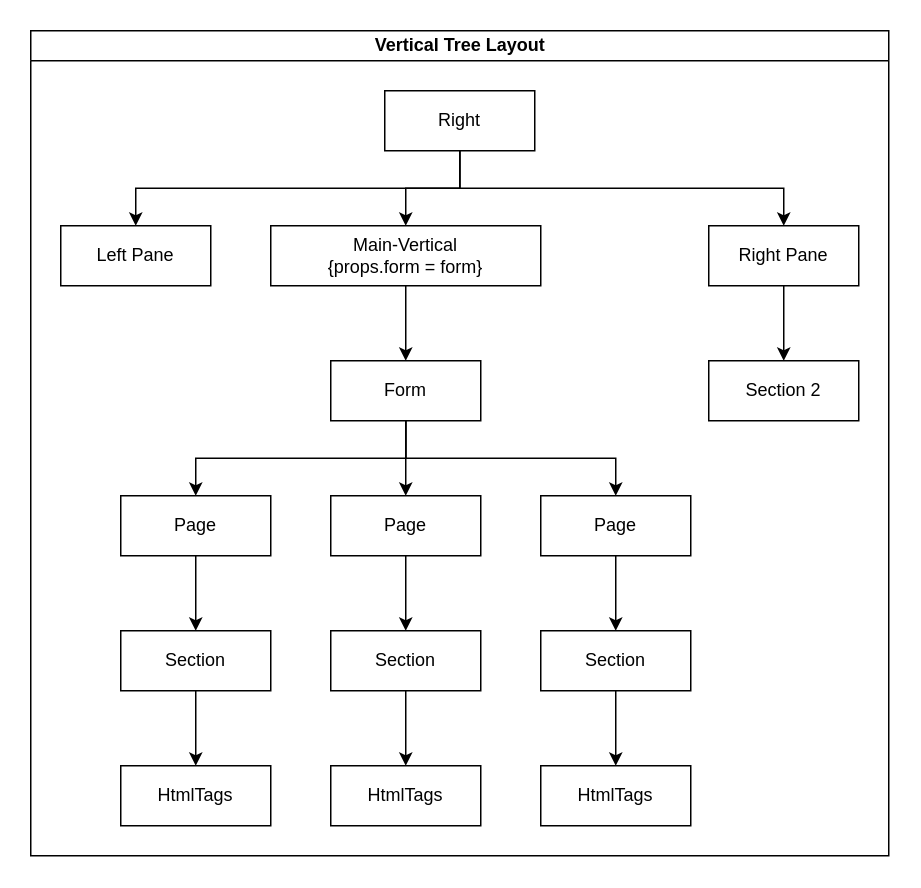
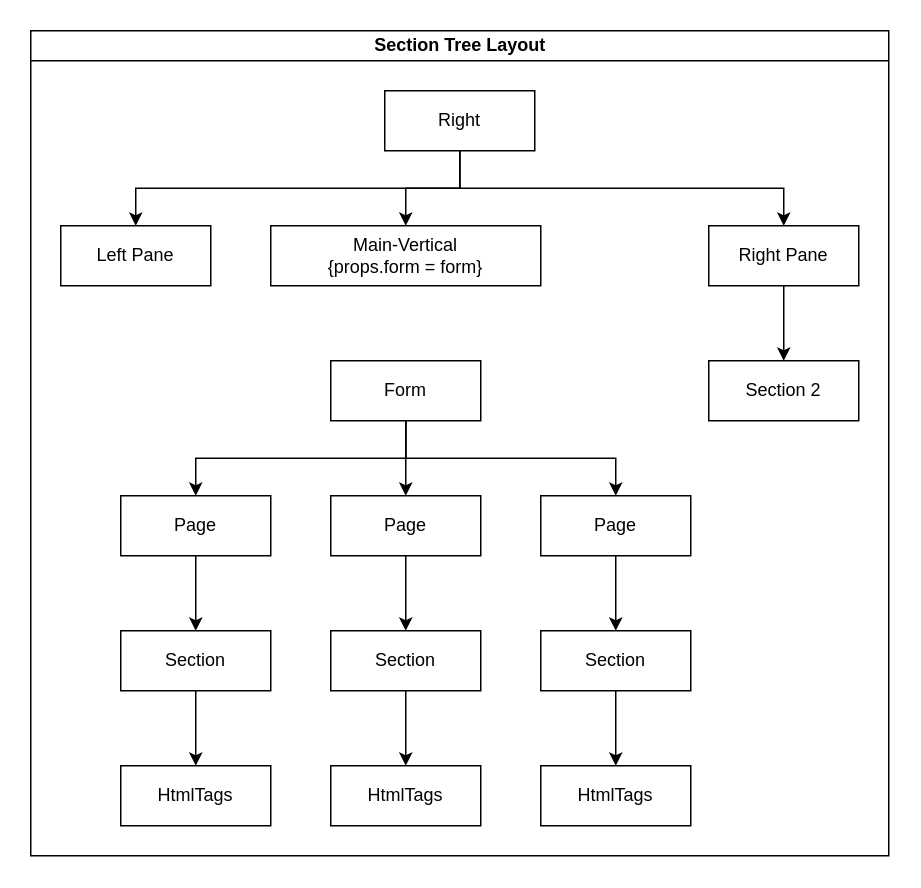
(461, 46) -> (461, 46)
(406, 318) -> none
